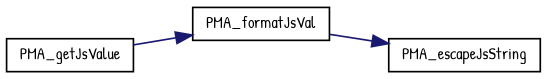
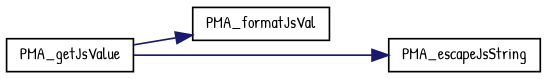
(351, 38) -> (253, 55)
